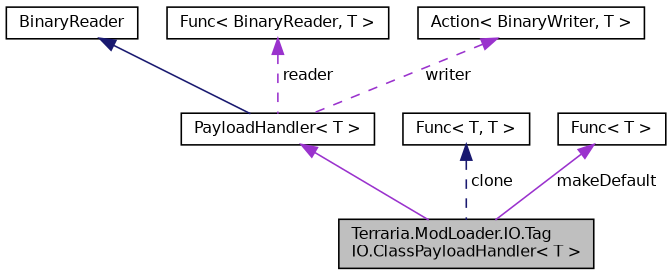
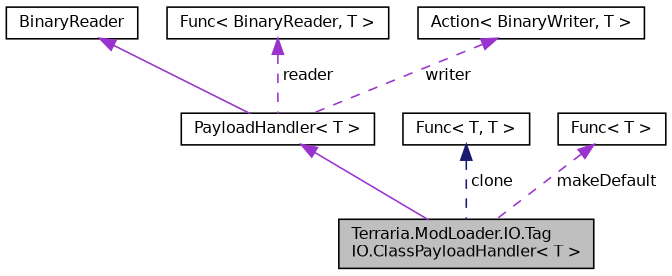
(182, 80) -> (182, 80)
(538, 187) -> (538, 187)
